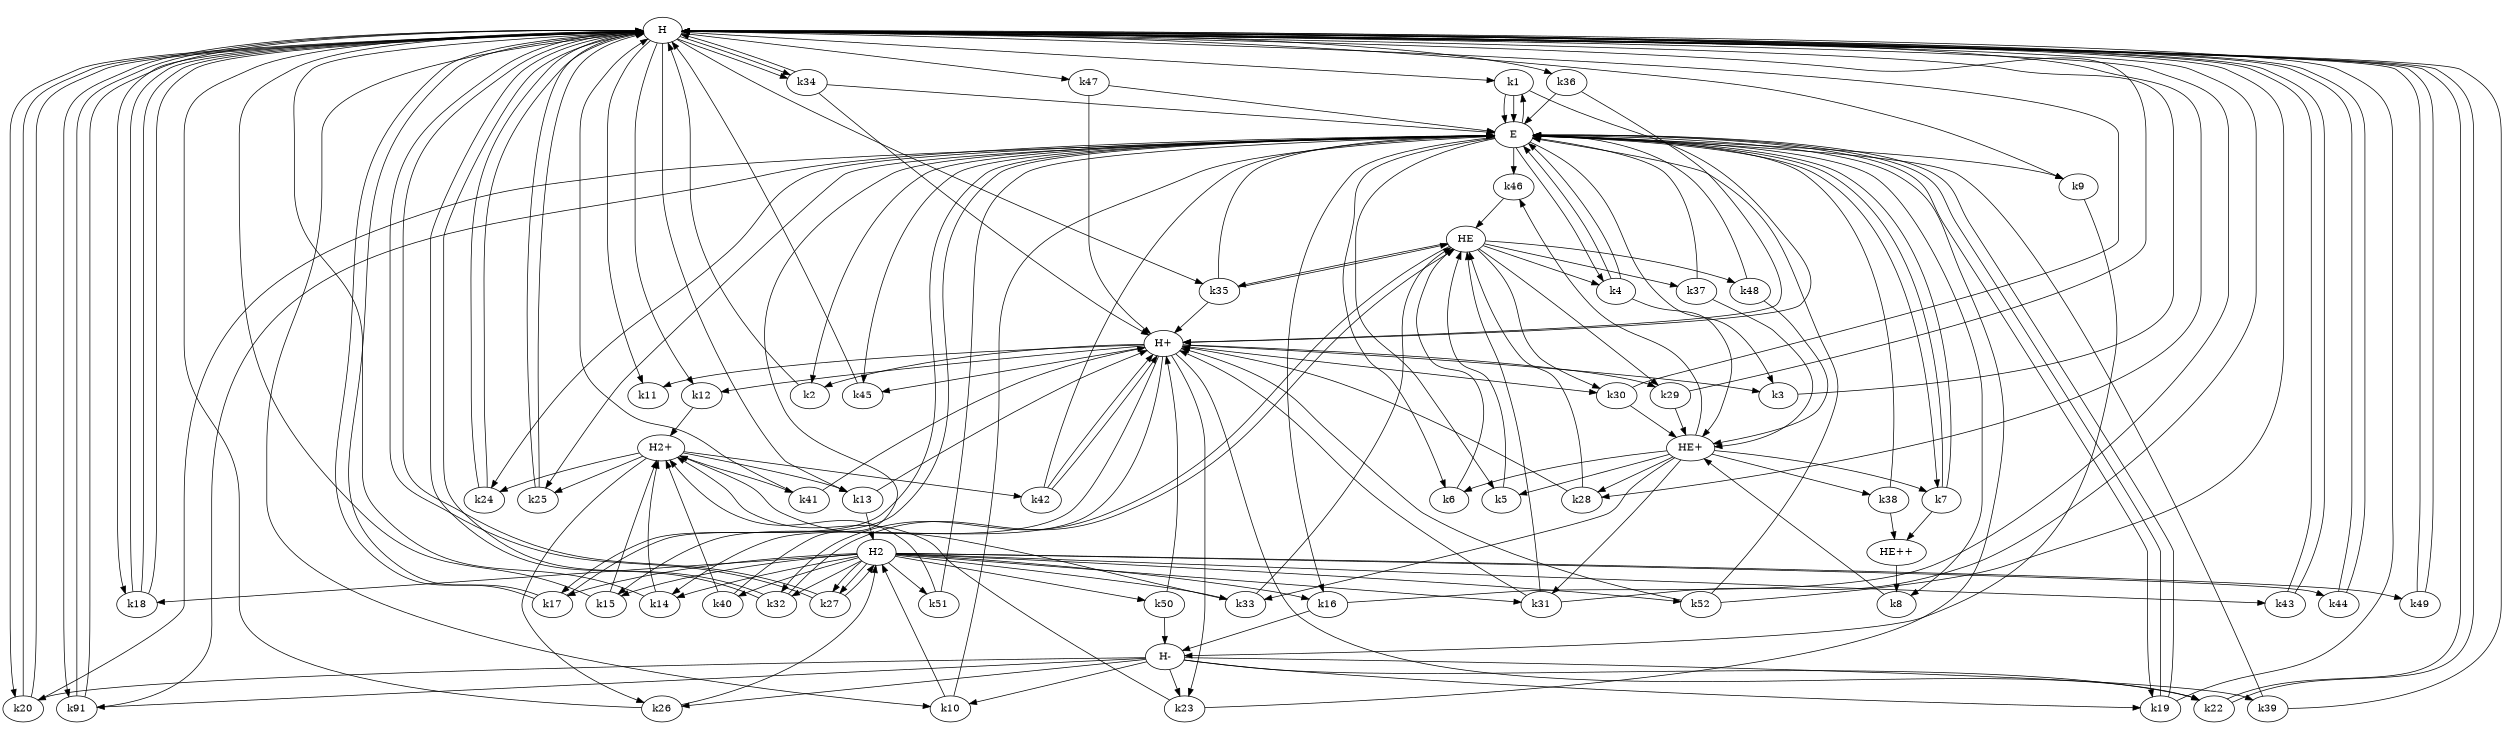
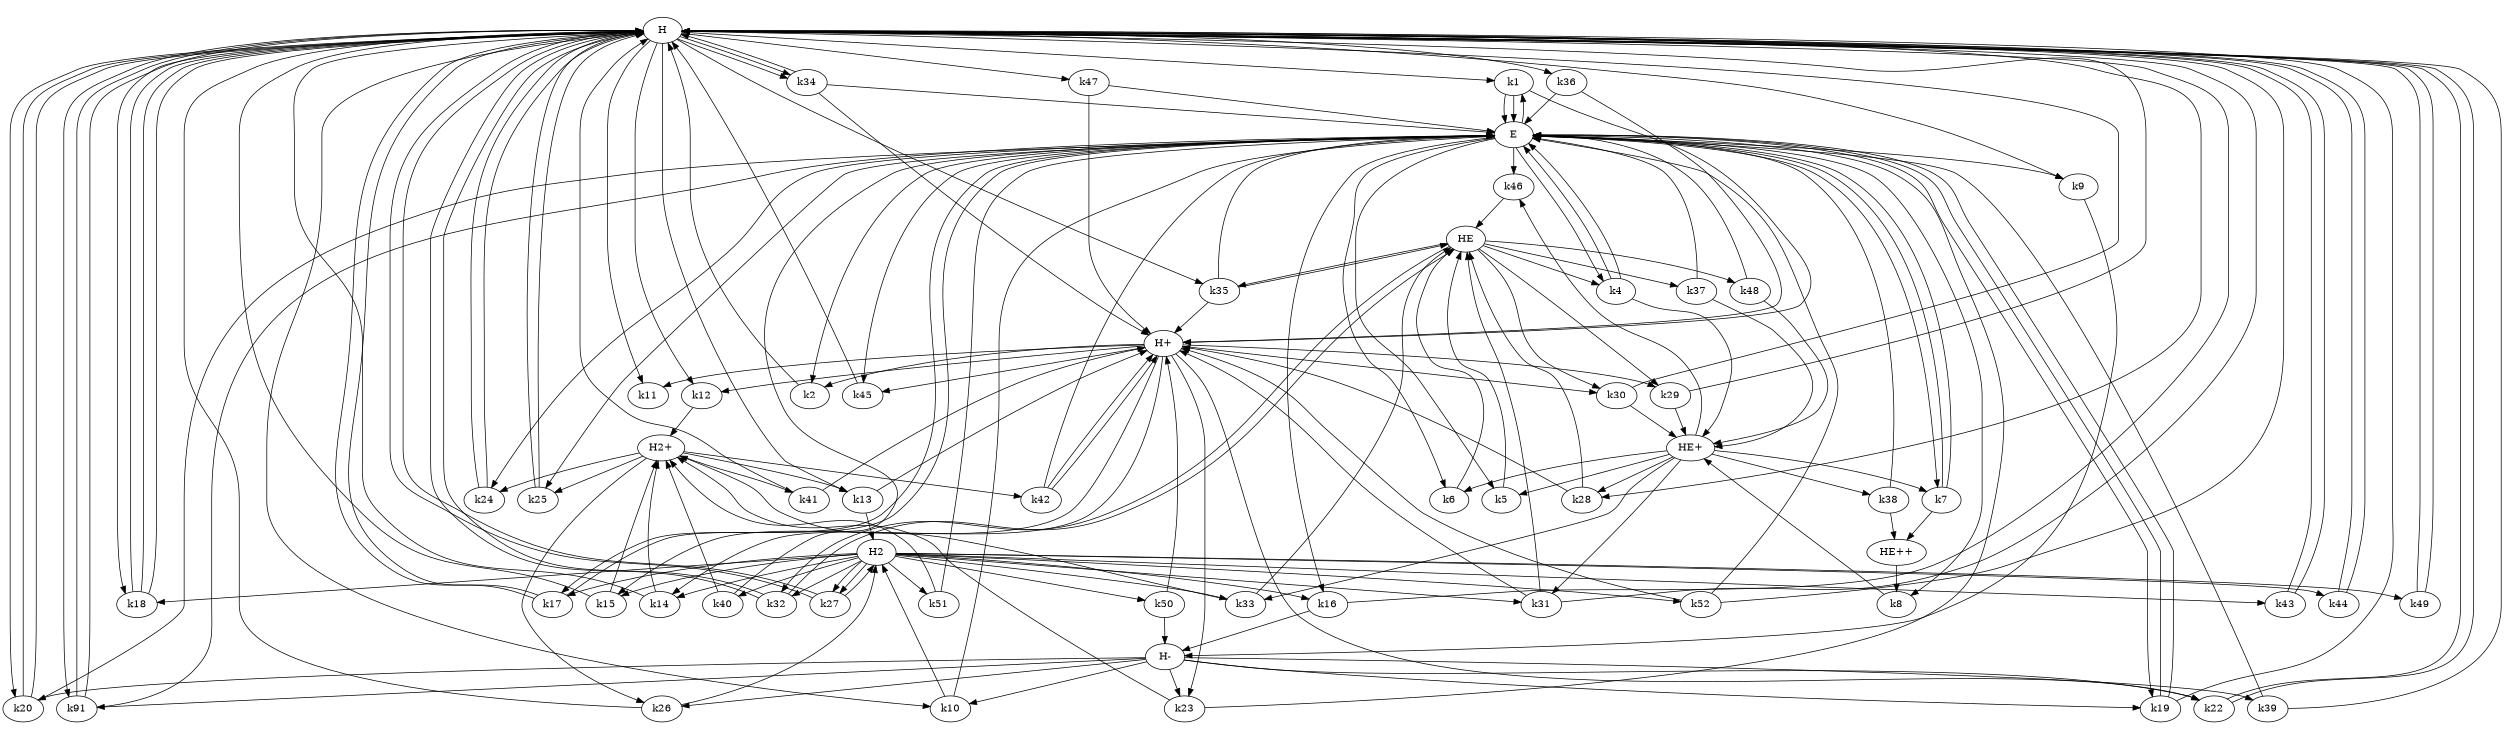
(1778, 396) -> none
